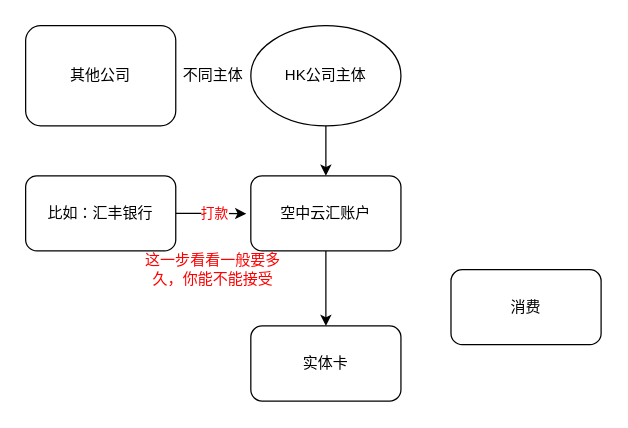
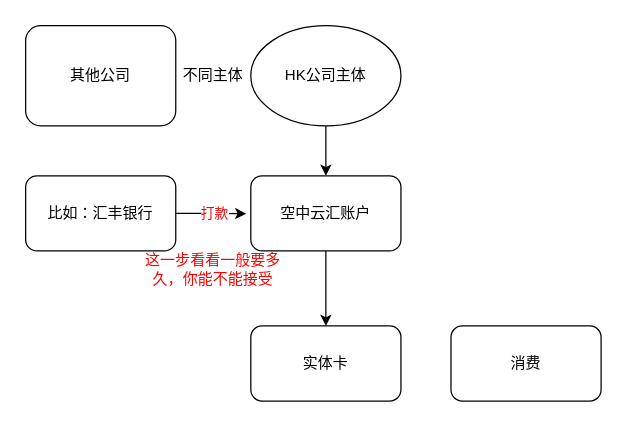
(526, 307) -> (526, 363)
